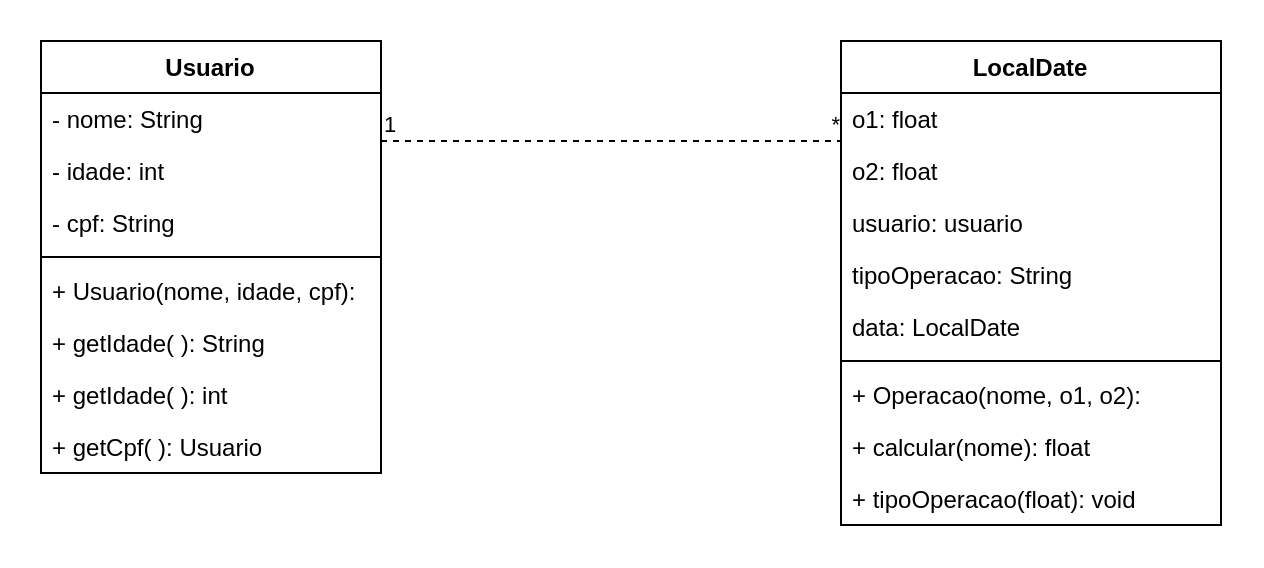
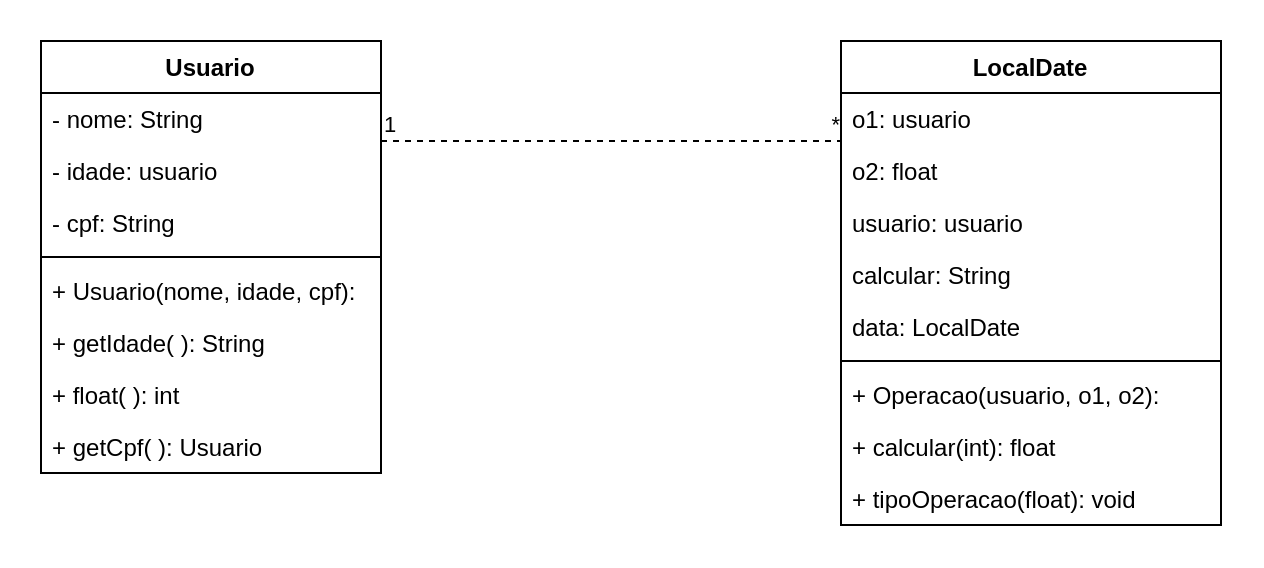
(904, 121) -> (918, 121)
(118, 173) -> (145, 173)
(975, 277) -> (945, 277)
(158, 397) -> (135, 397)
(1002, 397) -> (1019, 397)
(989, 449) -> (979, 449)
